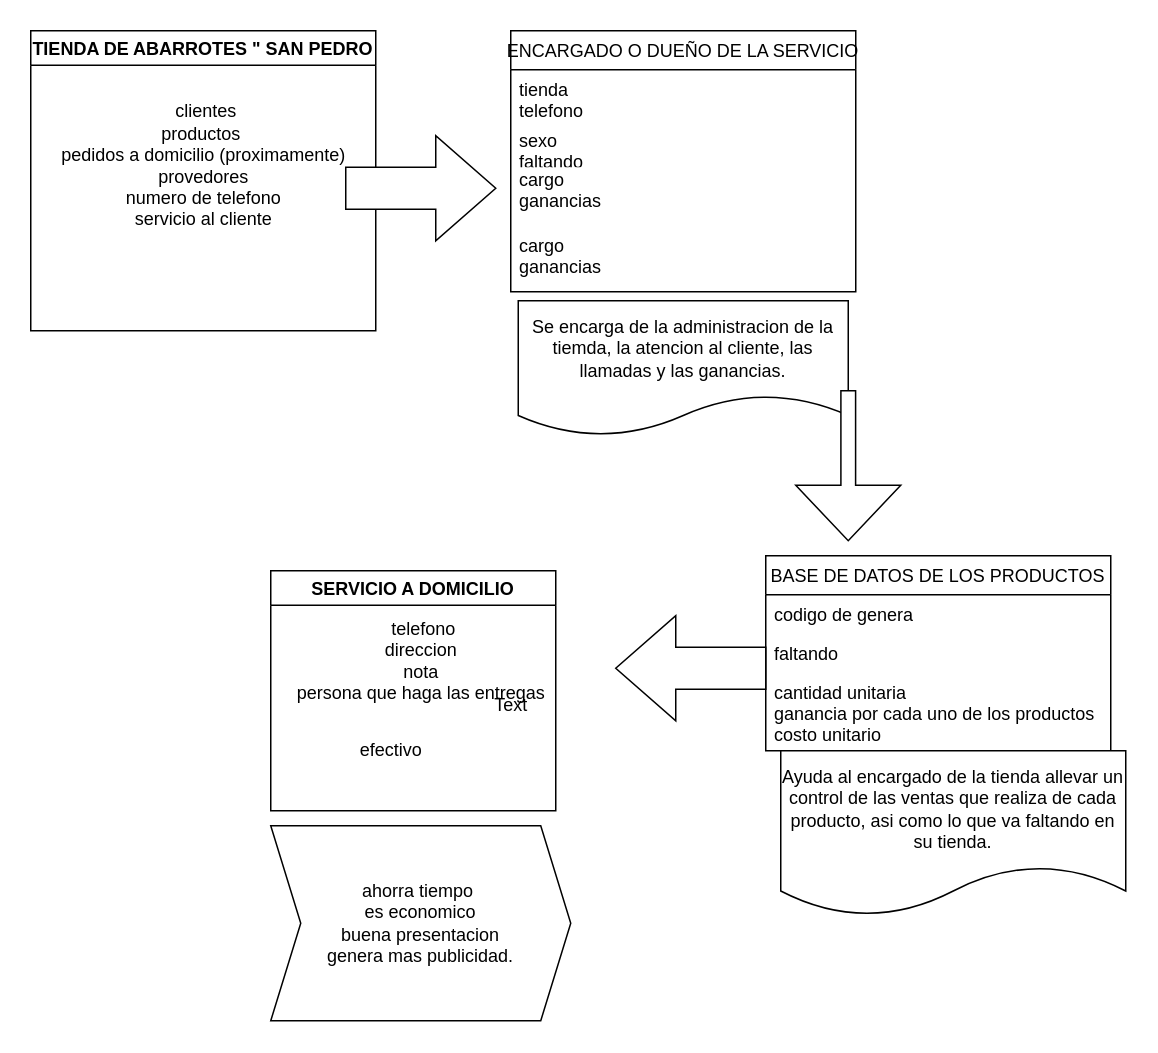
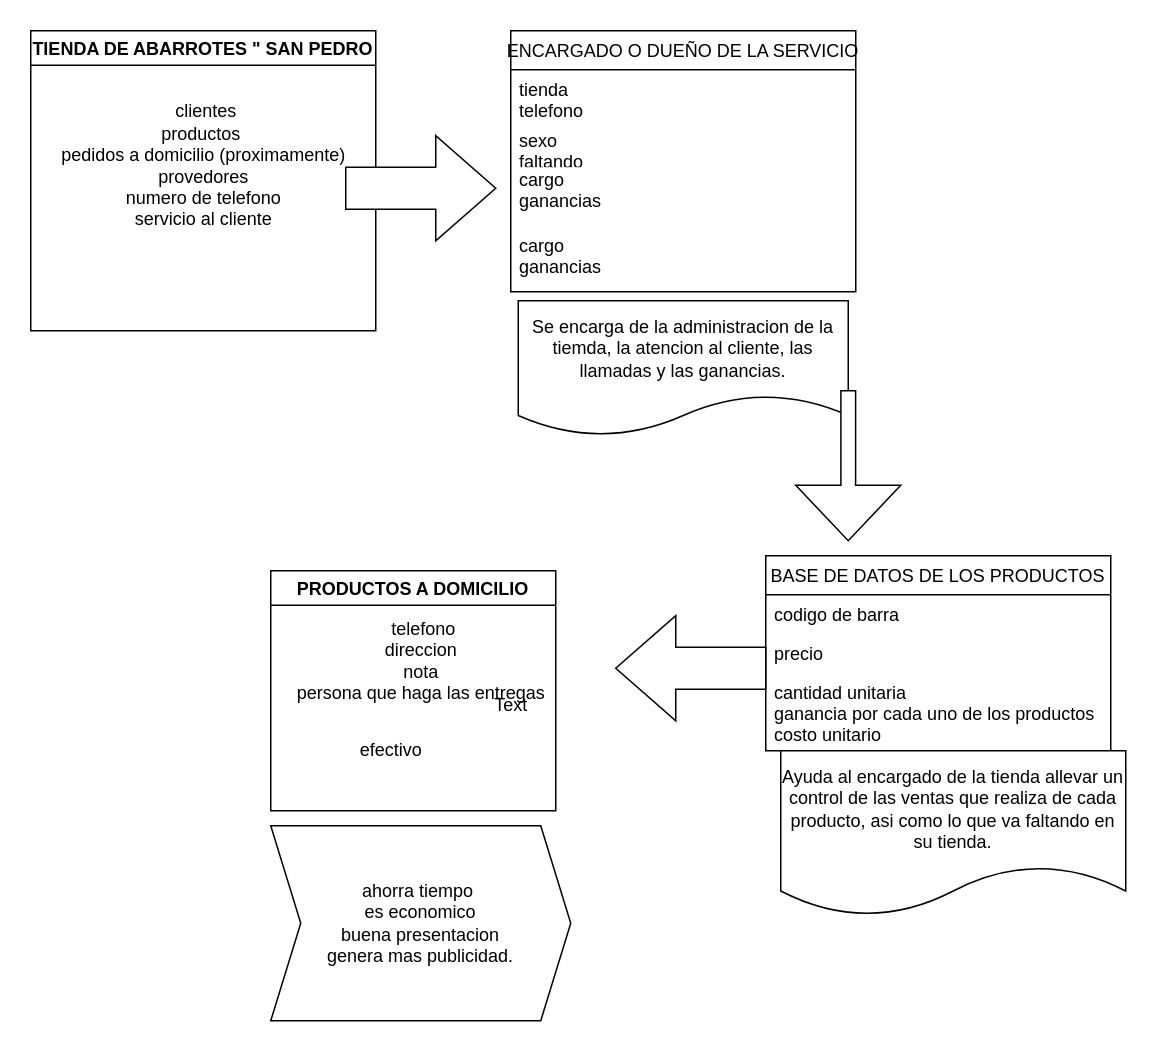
(413, 589) -> (413, 589)
(848, 615) -> (843, 615)
(812, 654) -> (802, 654)
